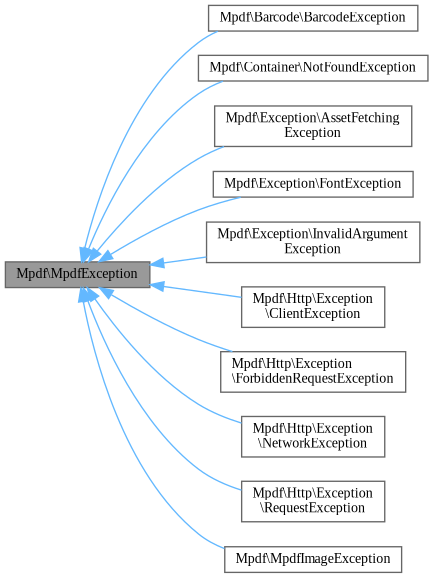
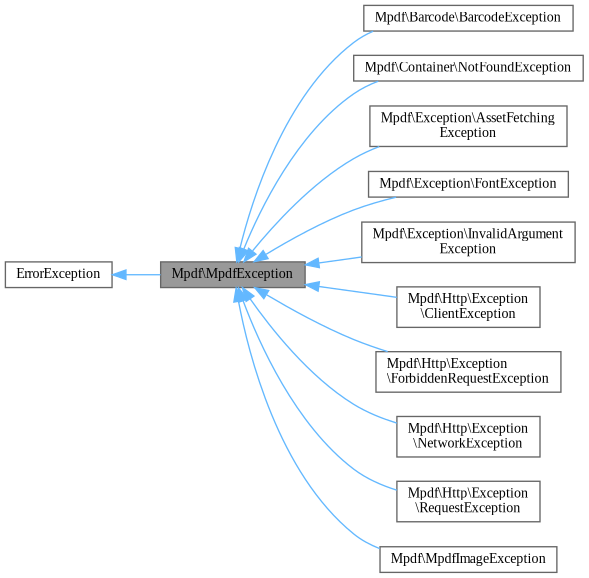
none -> (59, 275)
